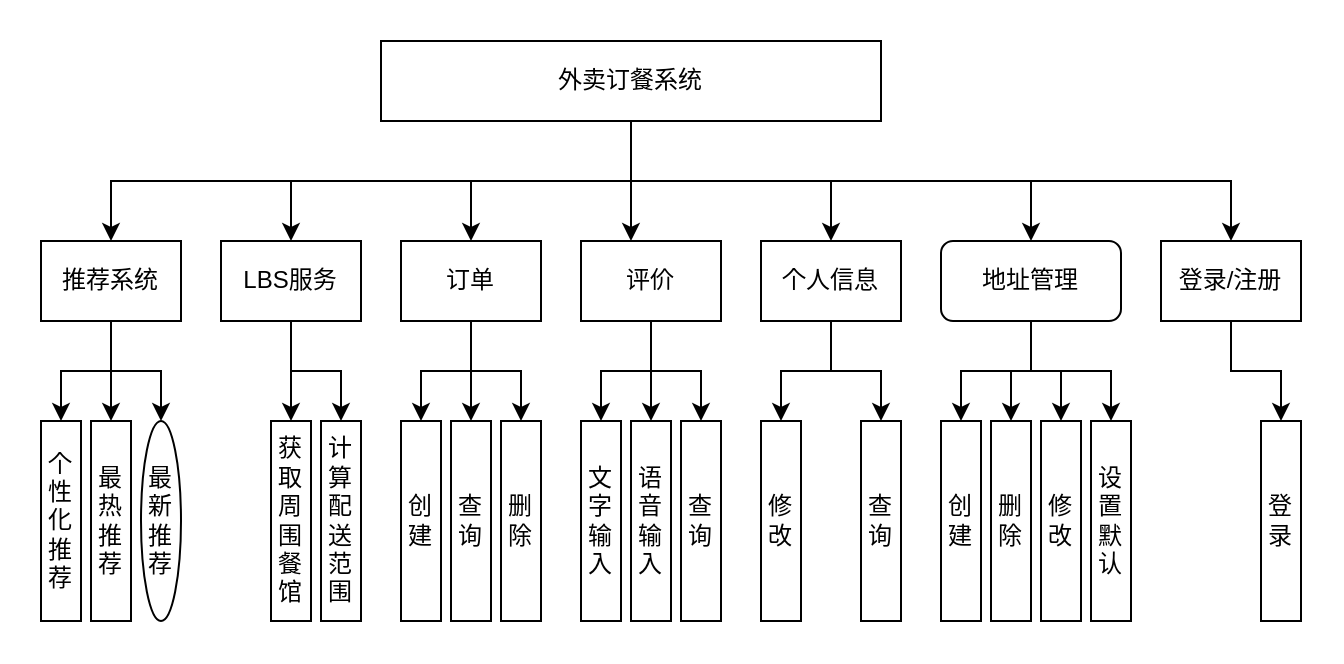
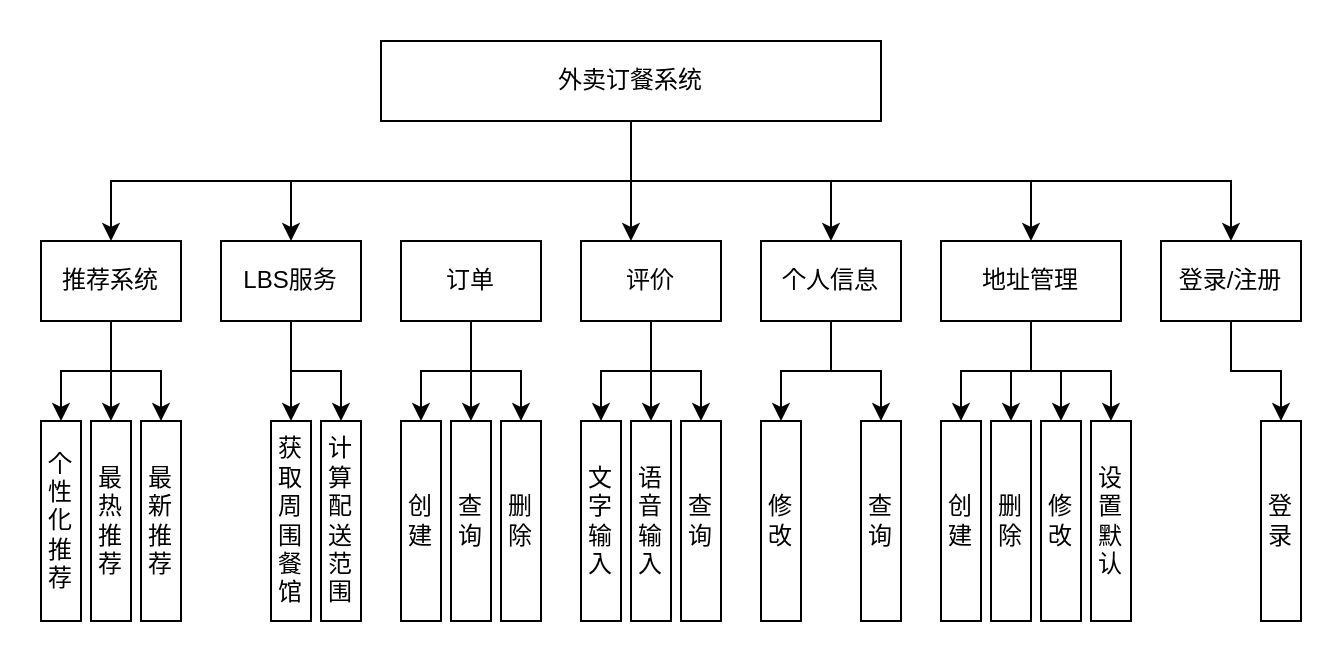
(471, 206) -> none
(1031, 281) -> (1031, 281)
(161, 521) -> (161, 521)
